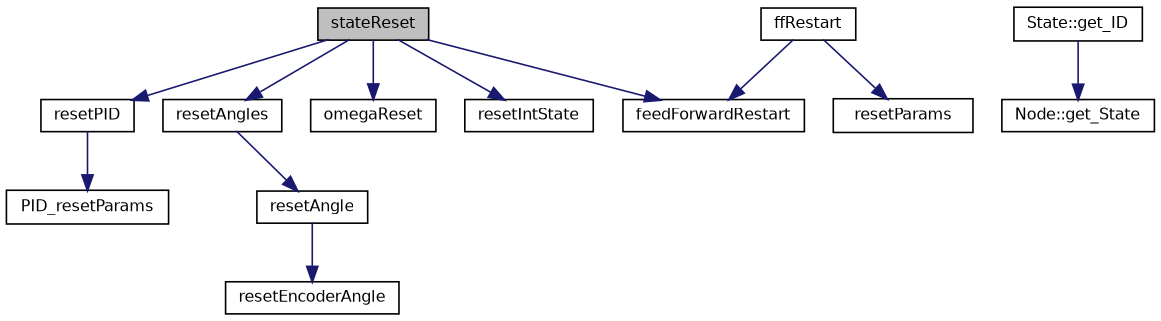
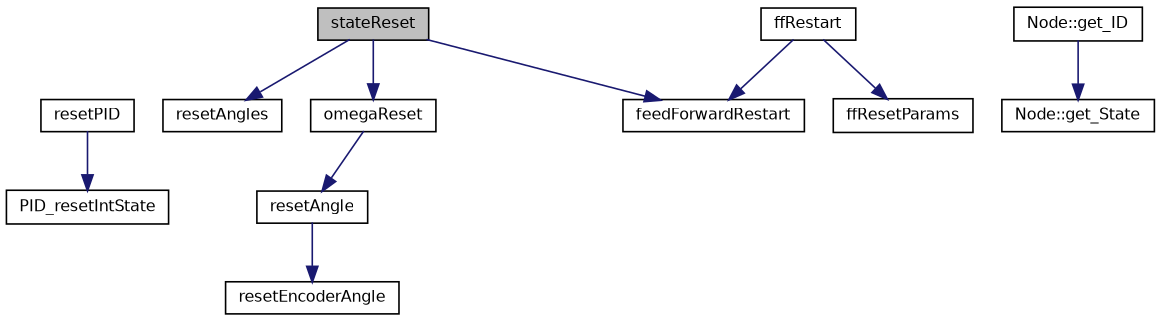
(1078, 24) -> (1078, 24)
(238, 67) -> none
(529, 116) -> none
(903, 116) -> (903, 116)
(261, 156) -> (348, 154)
(88, 207) -> (88, 207)
